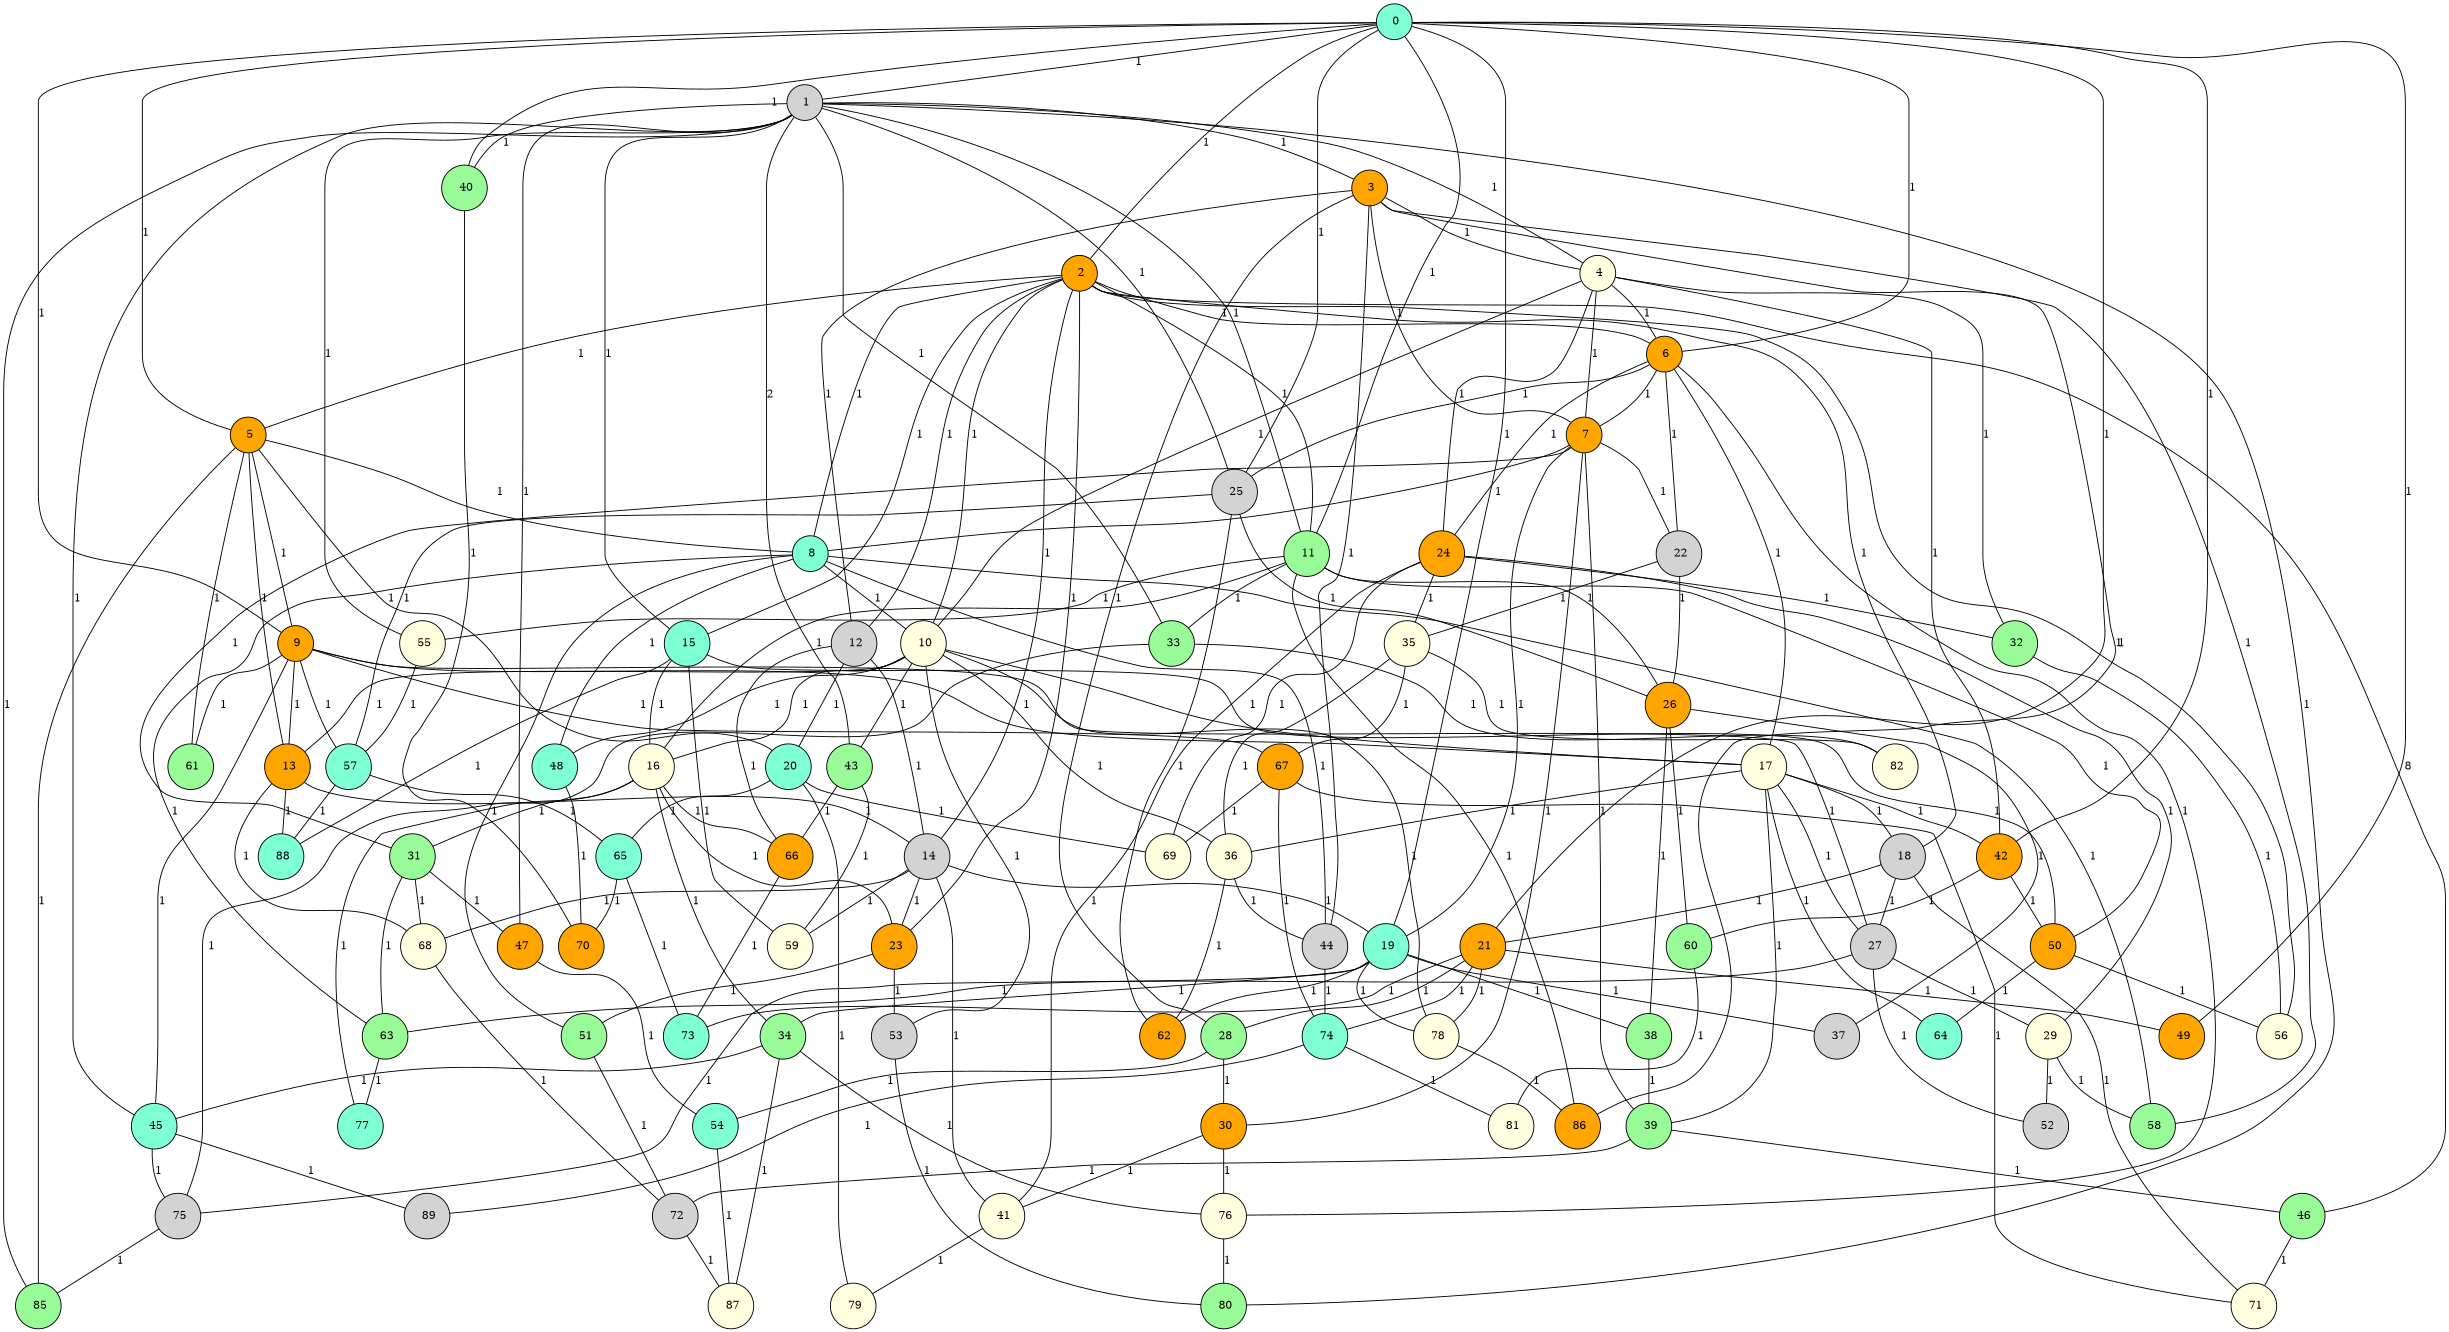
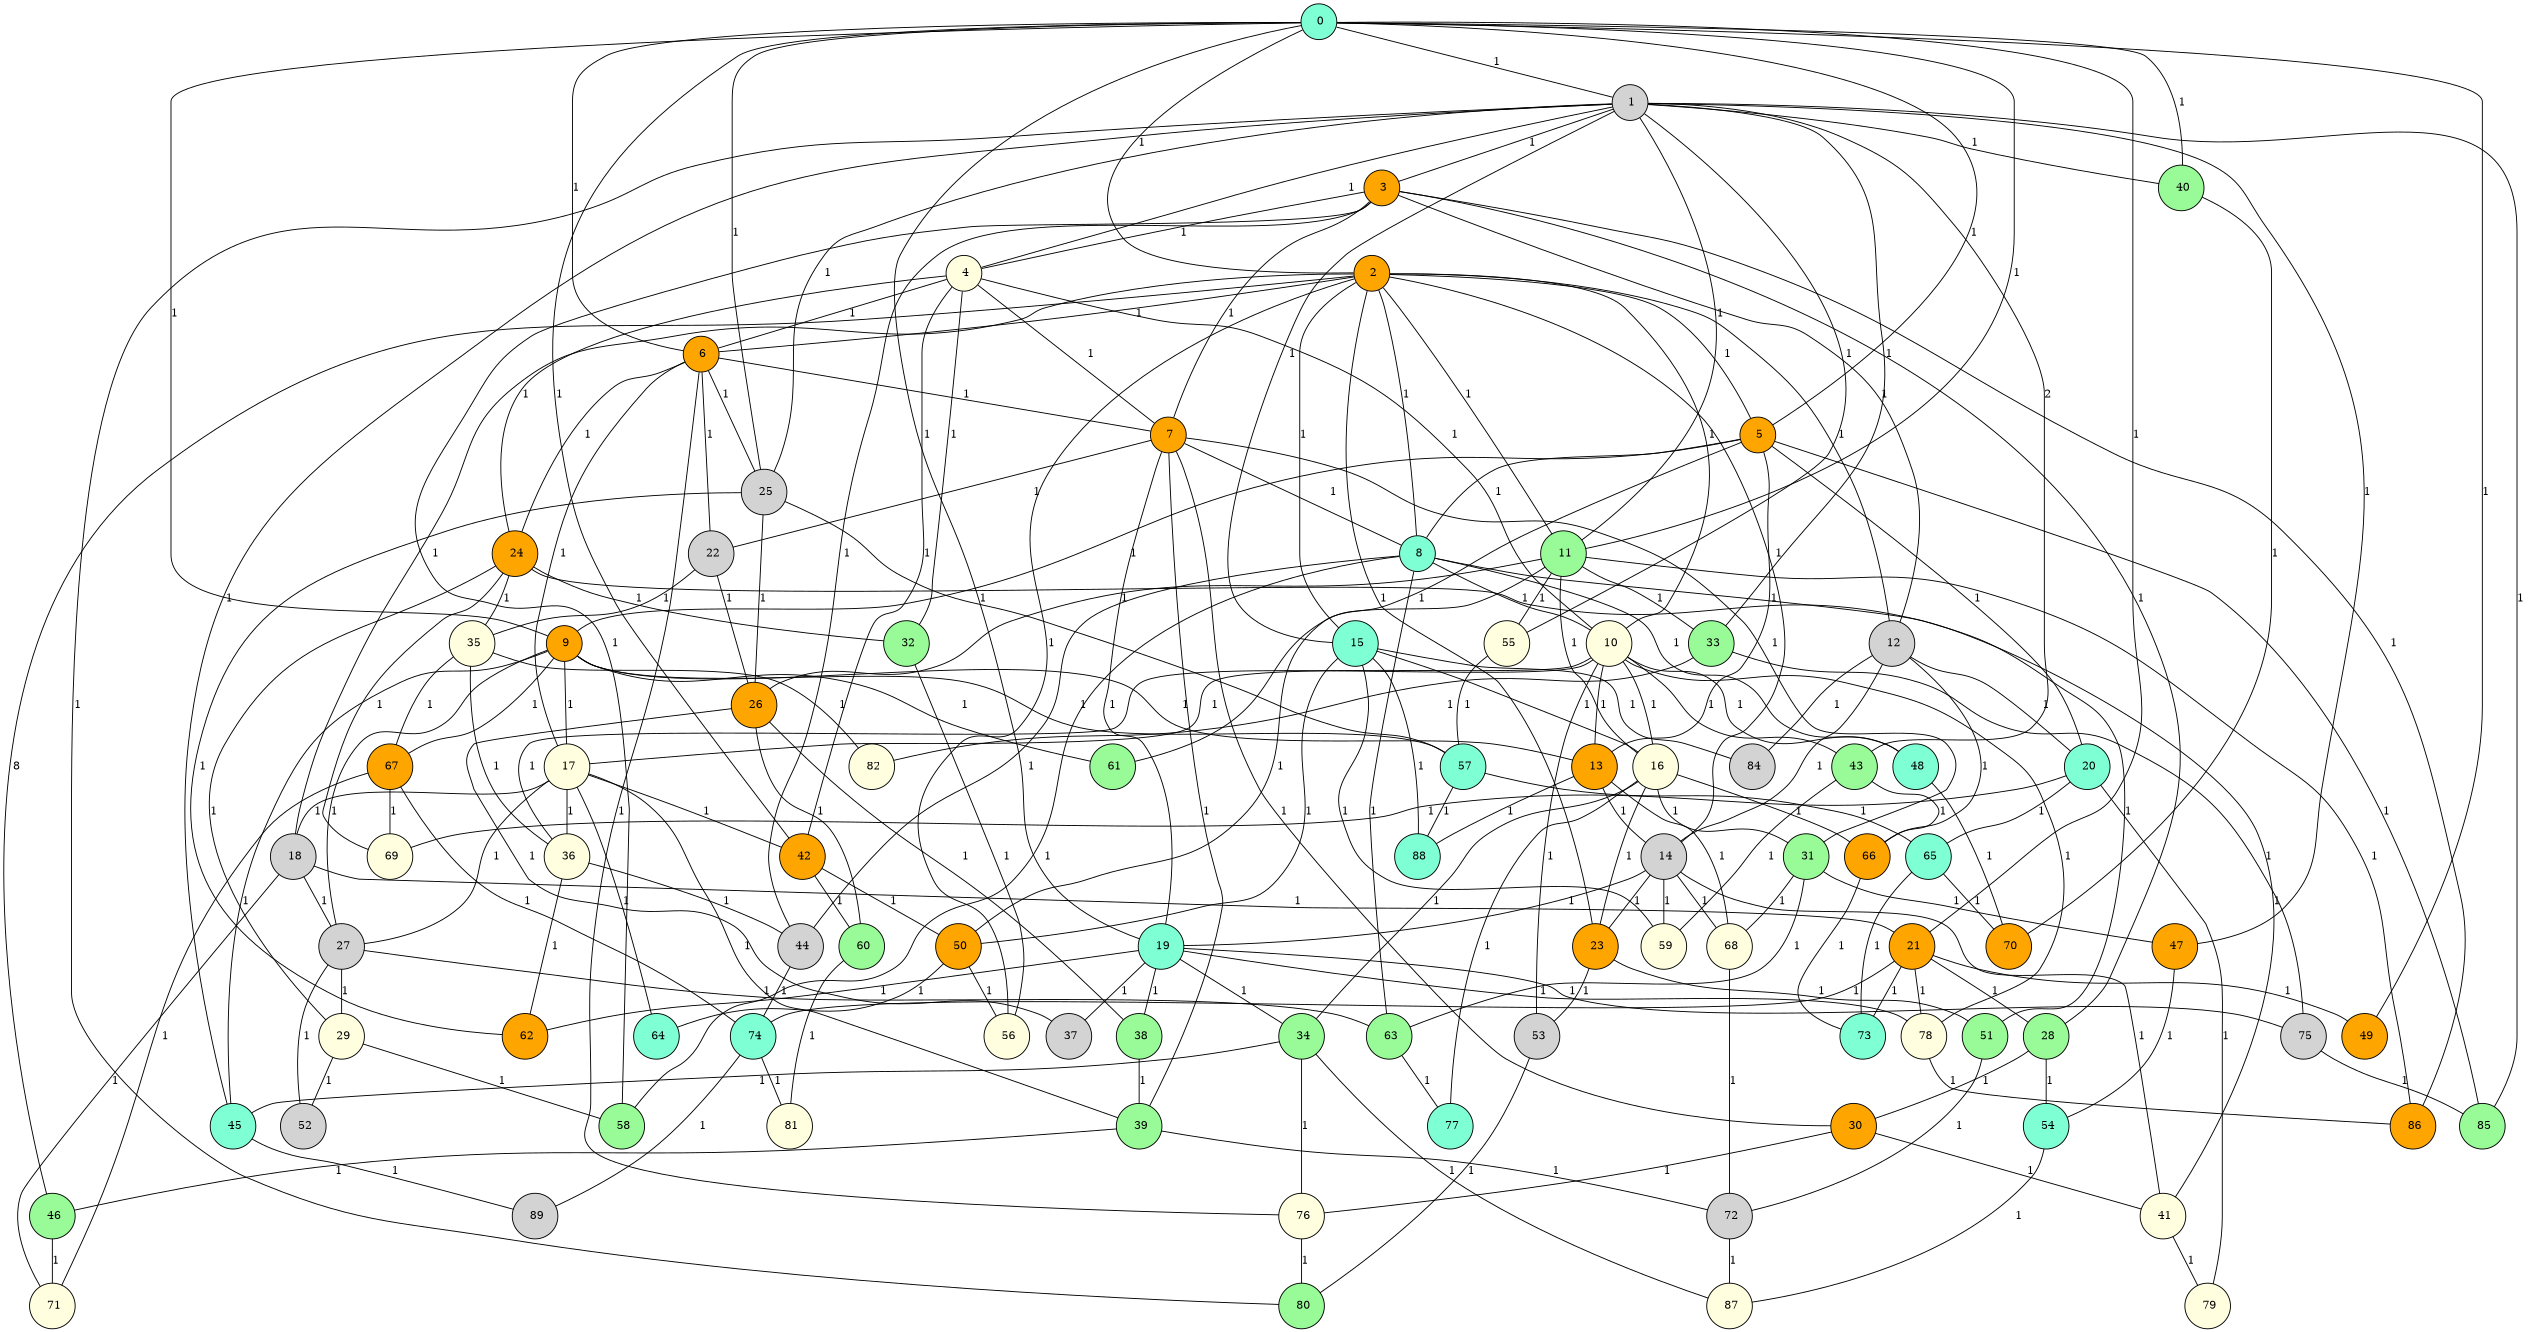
none -> (1752, 767)
(154, 1174) -> none
